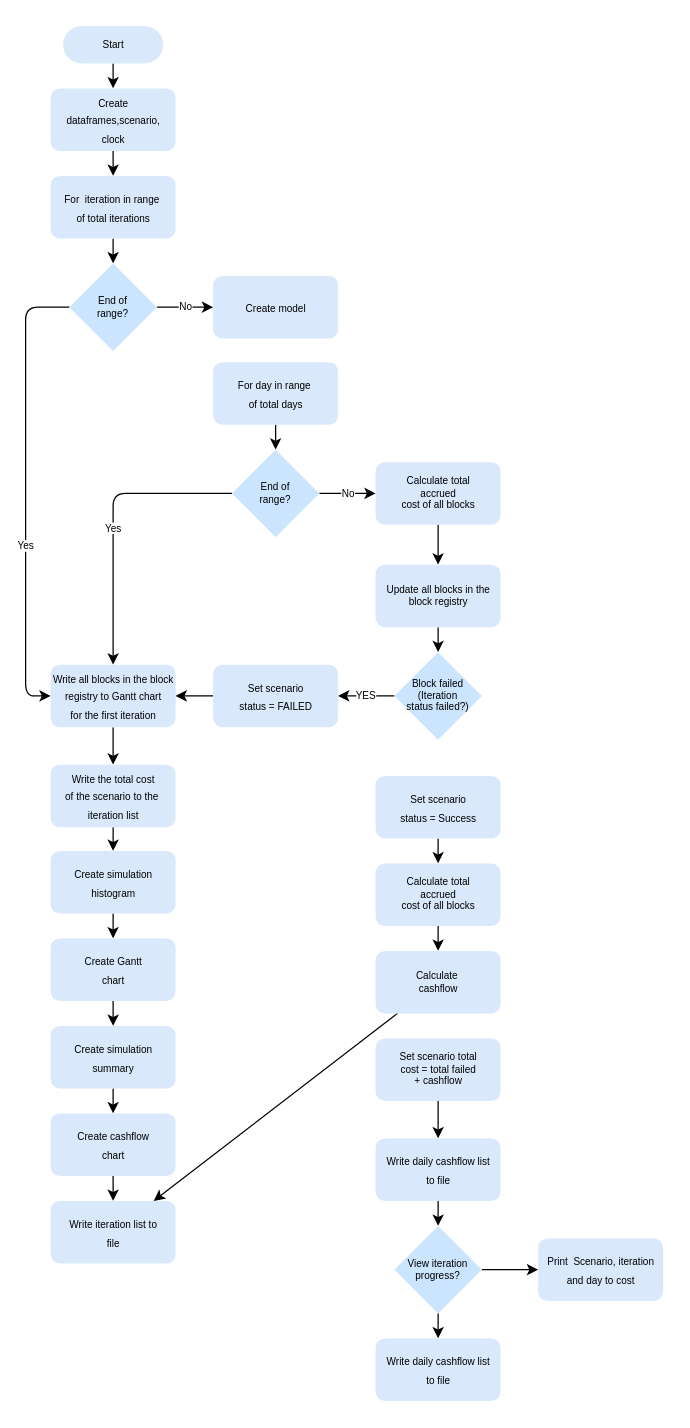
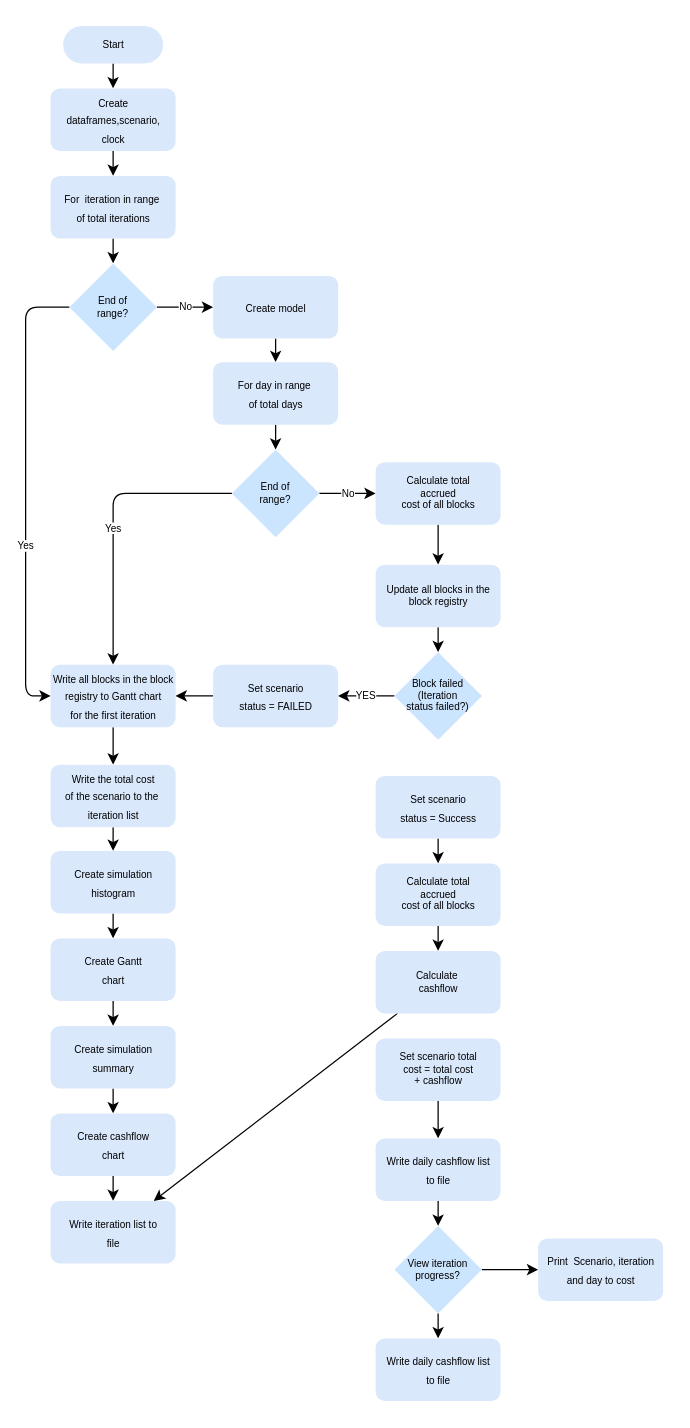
none -> (276, 345)
(439, 1069) -> (439, 1069)
